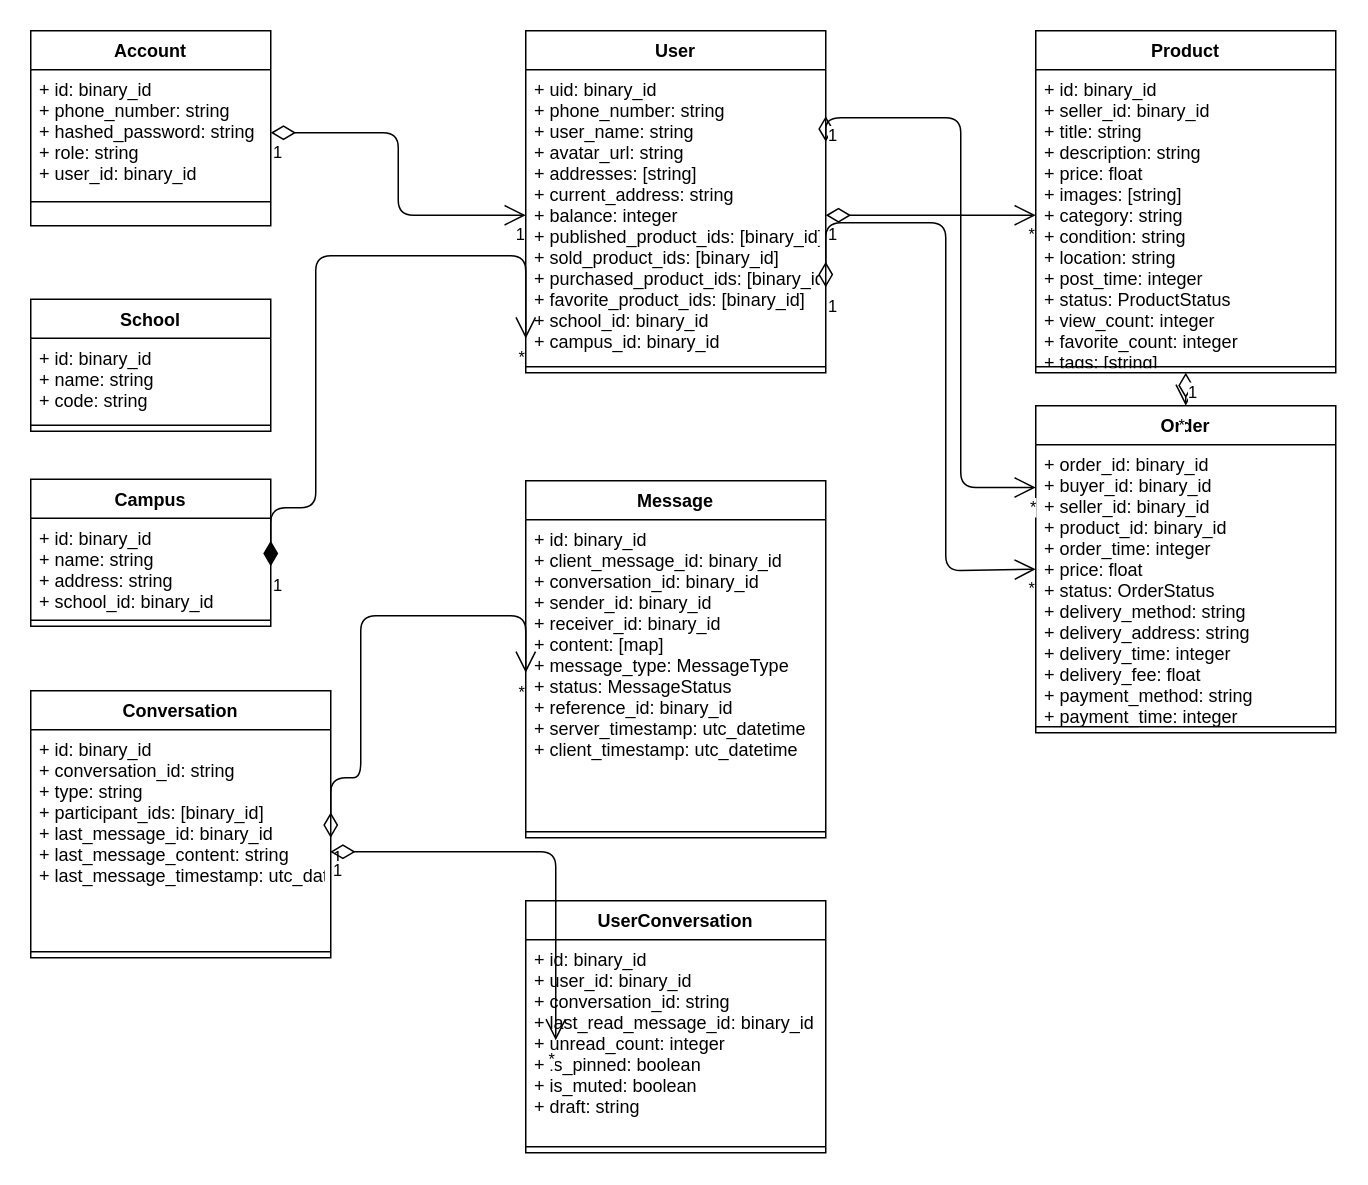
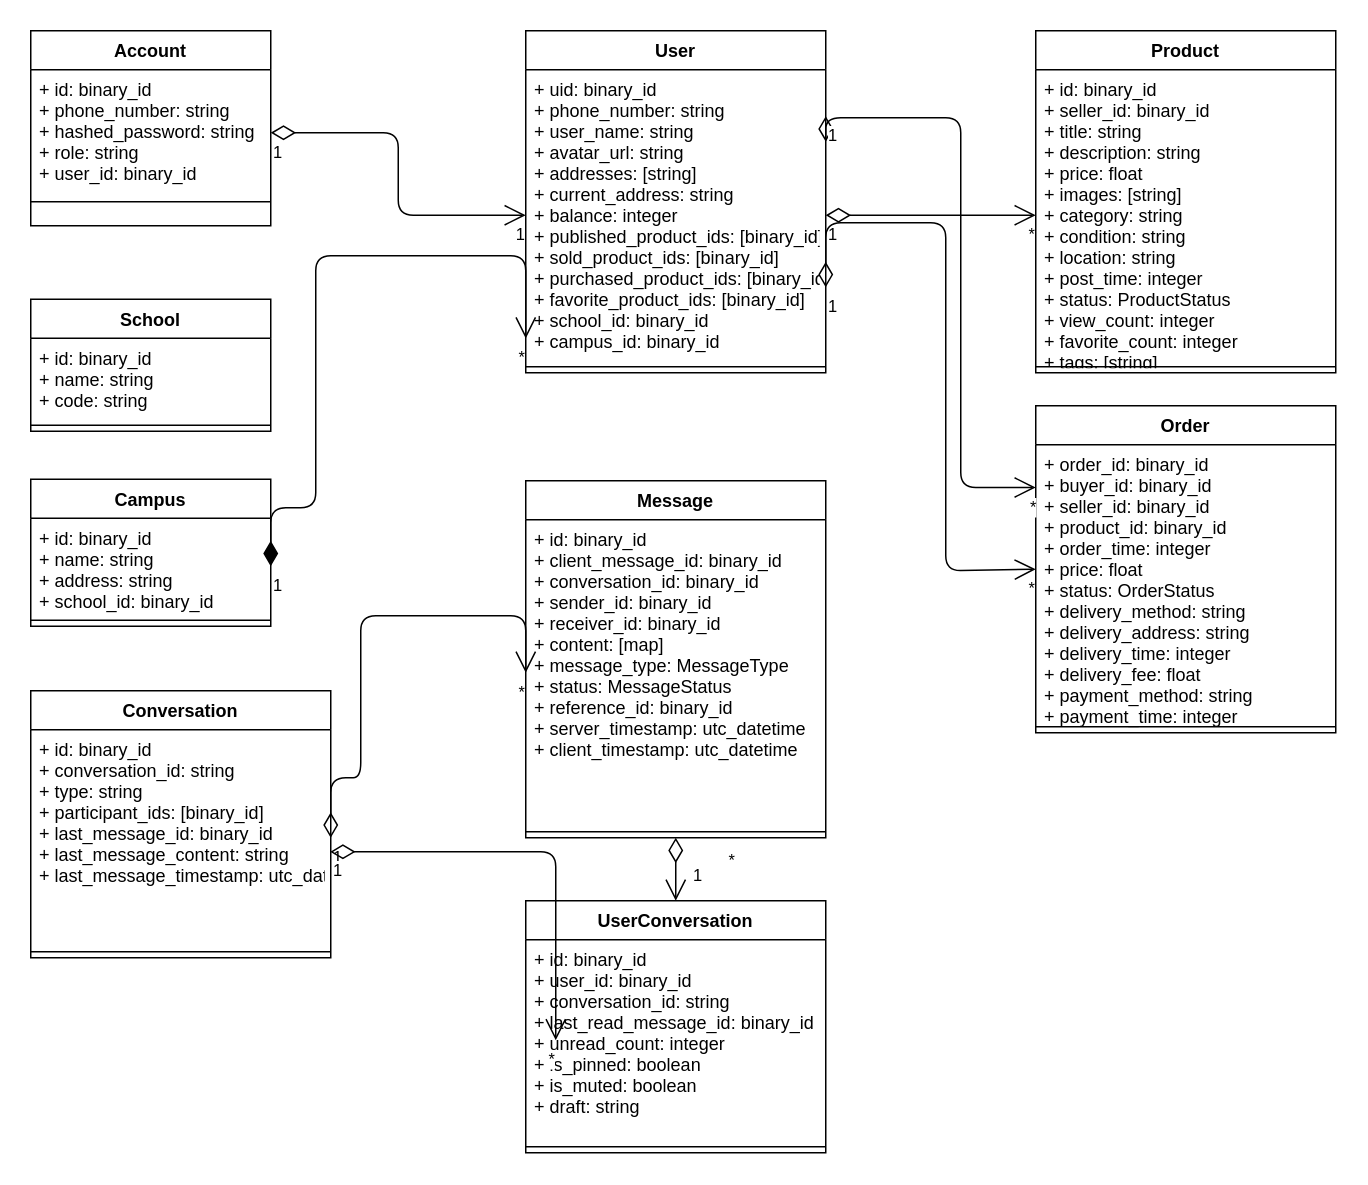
(1186, 399) -> none
none -> (676, 879)
